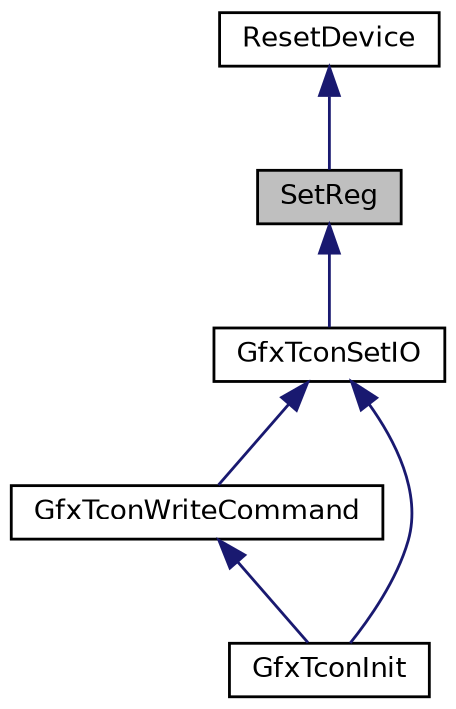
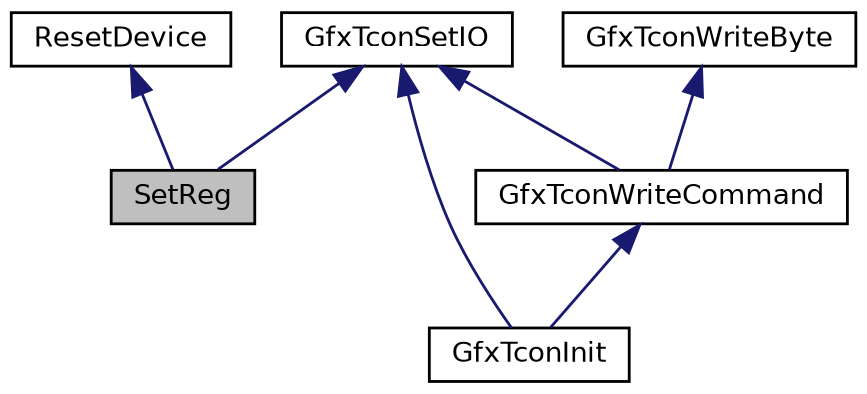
none -> (709, 39)
(329, 291) -> (279, 126)
